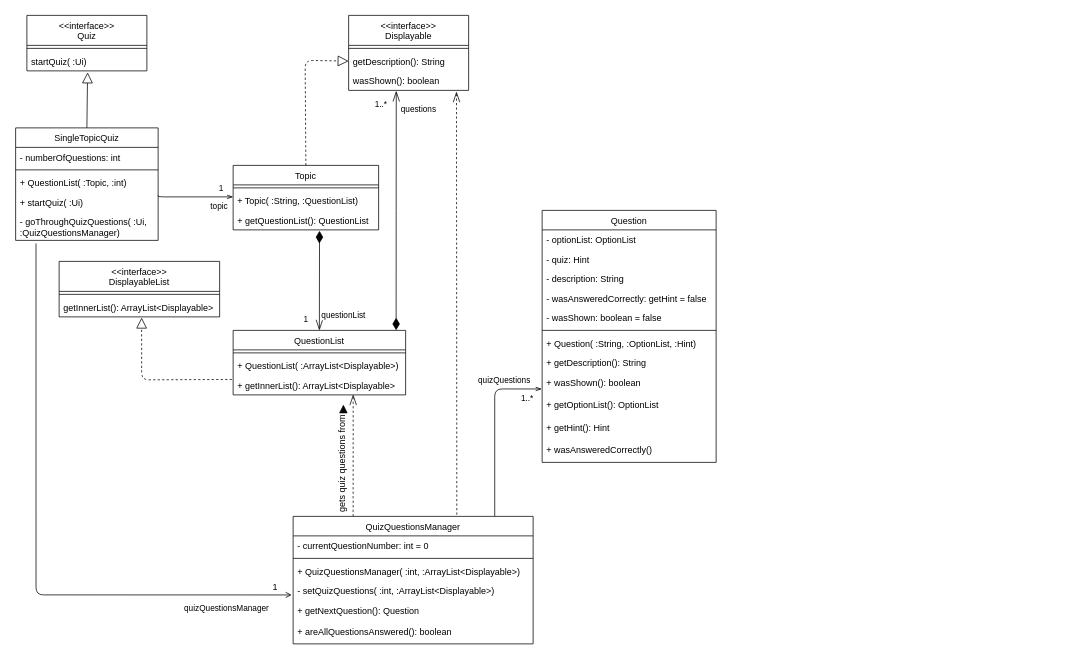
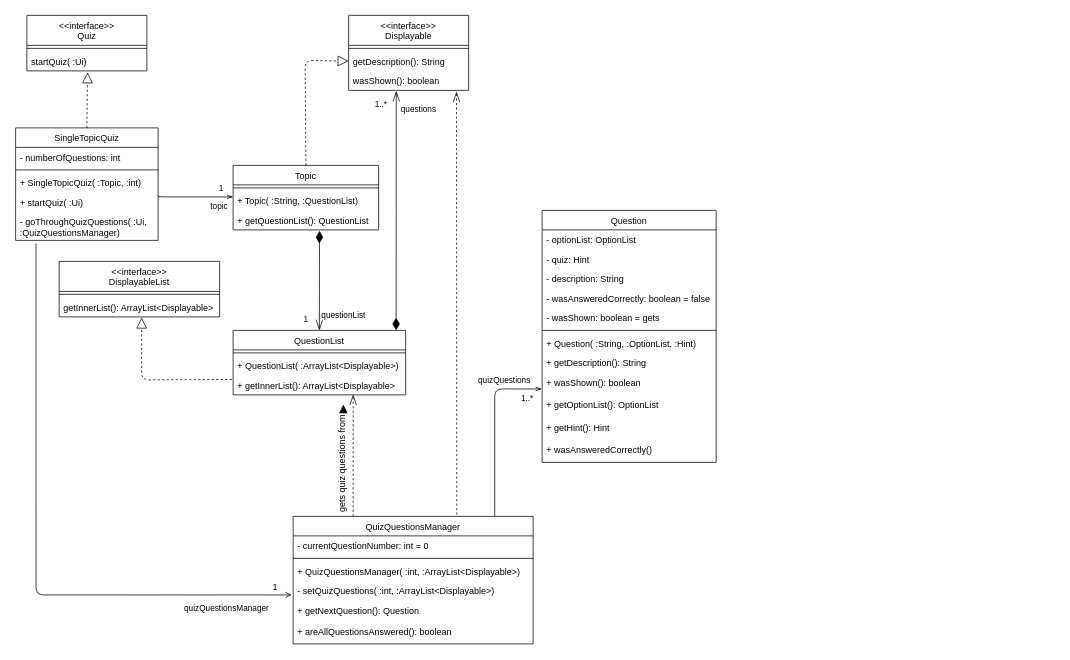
(87, 104) -> (87, 104)
(81, 183) -> (86, 183)
(635, 299) -> (635, 299)
(606, 318) -> (605, 318)
